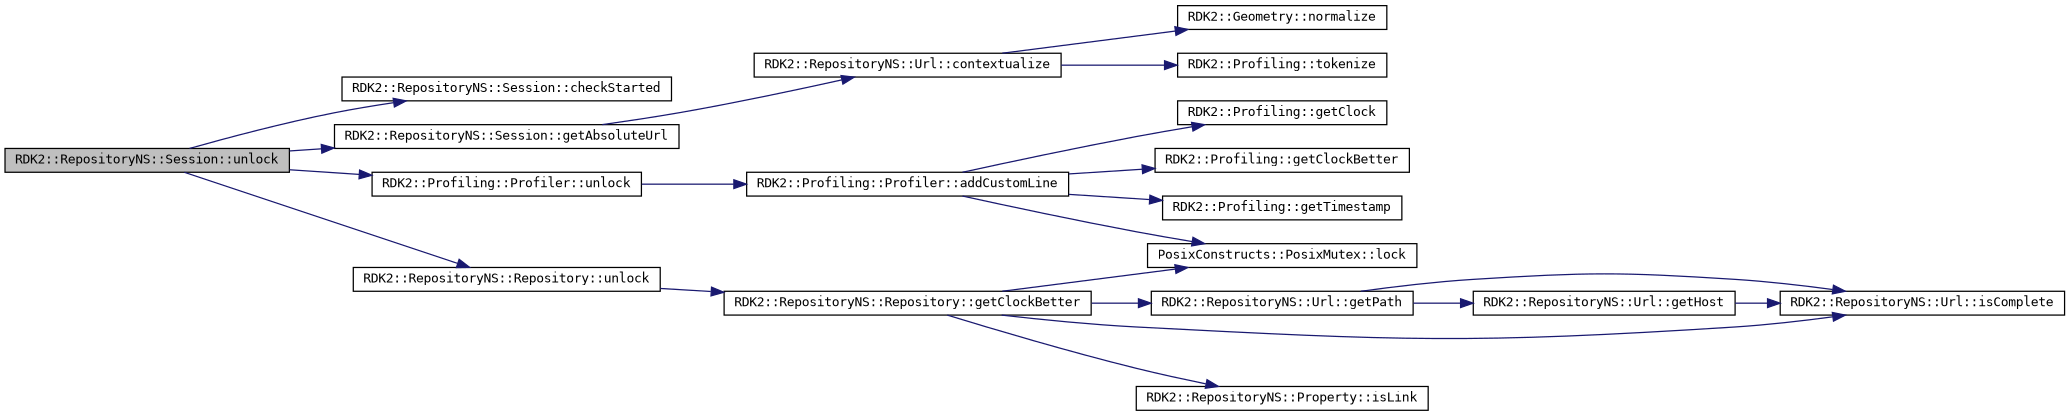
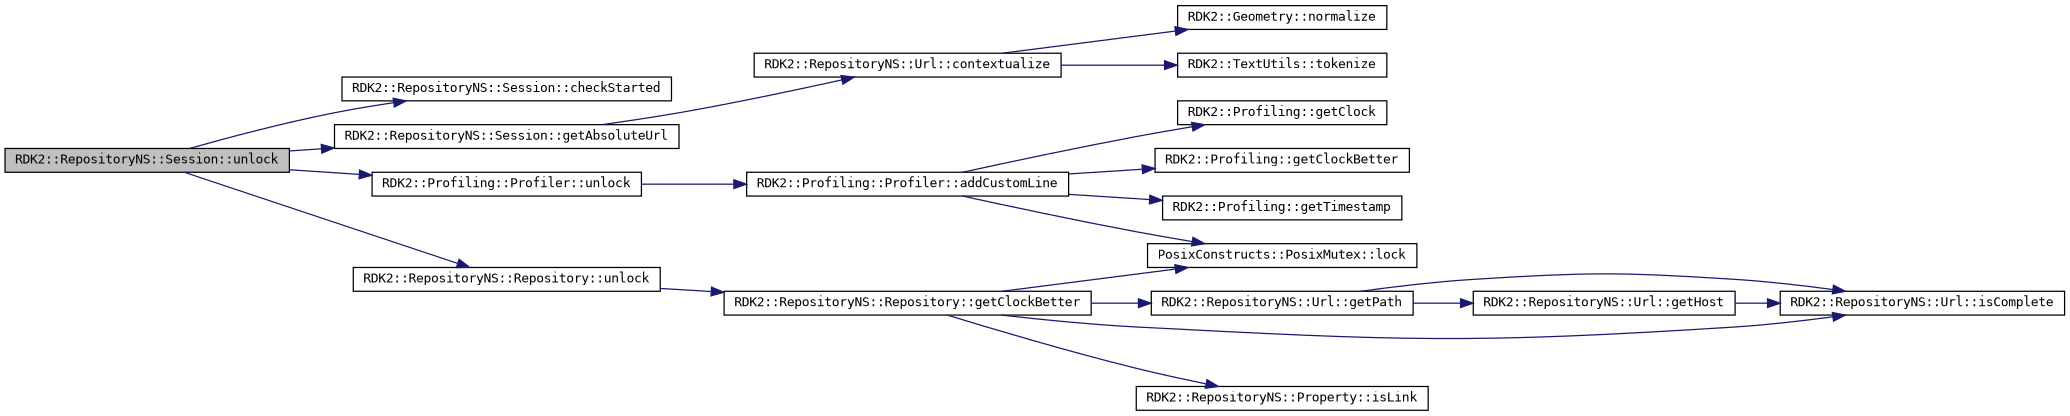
(1282, 65) -> (1282, 65)
